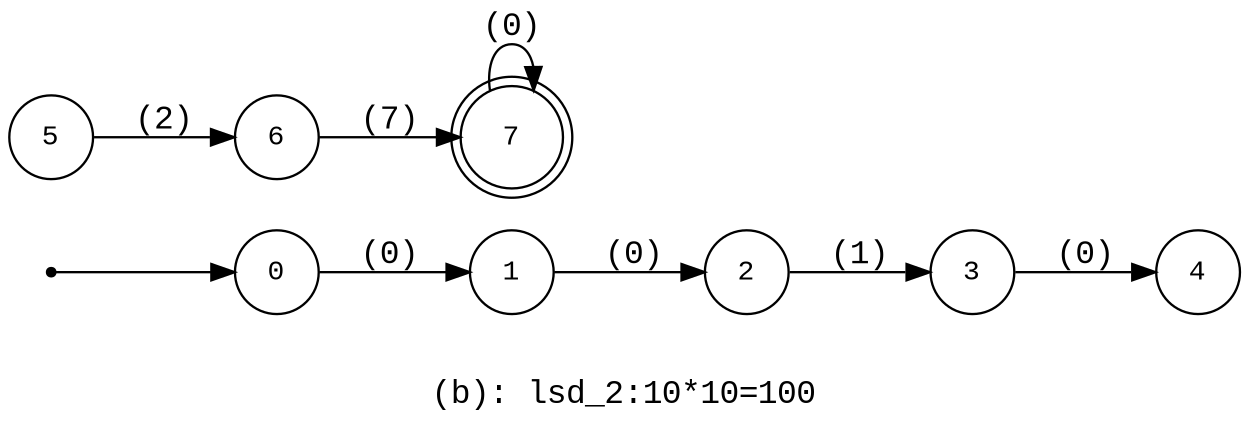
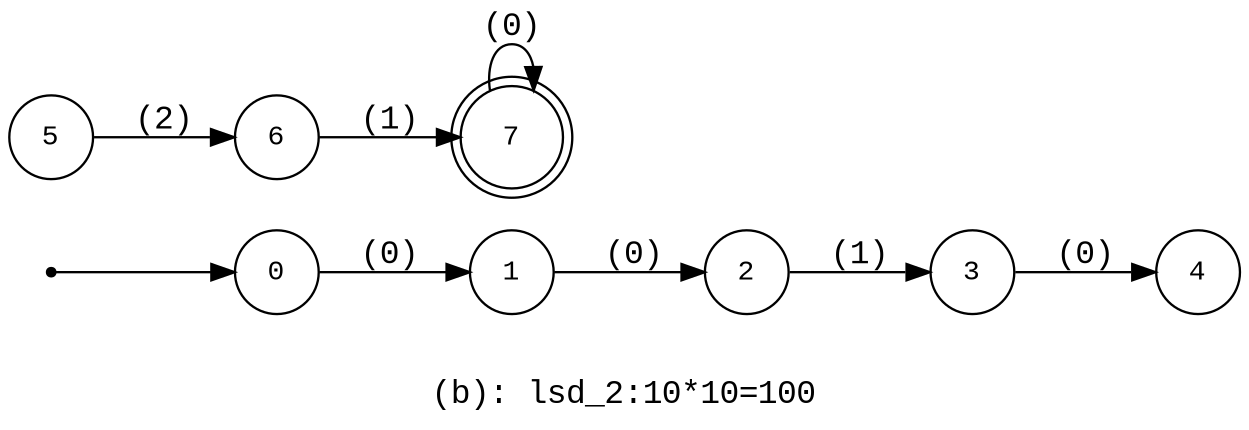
(390, 120) -> (390, 120)
